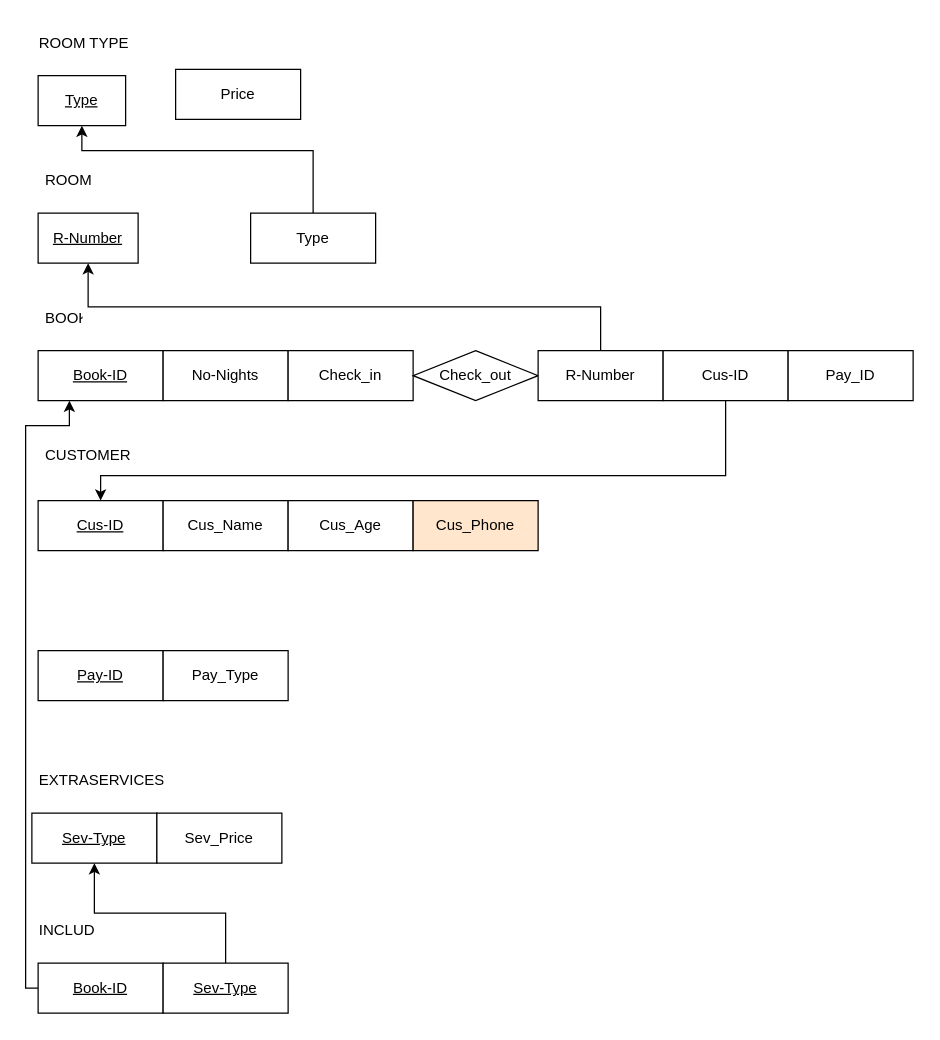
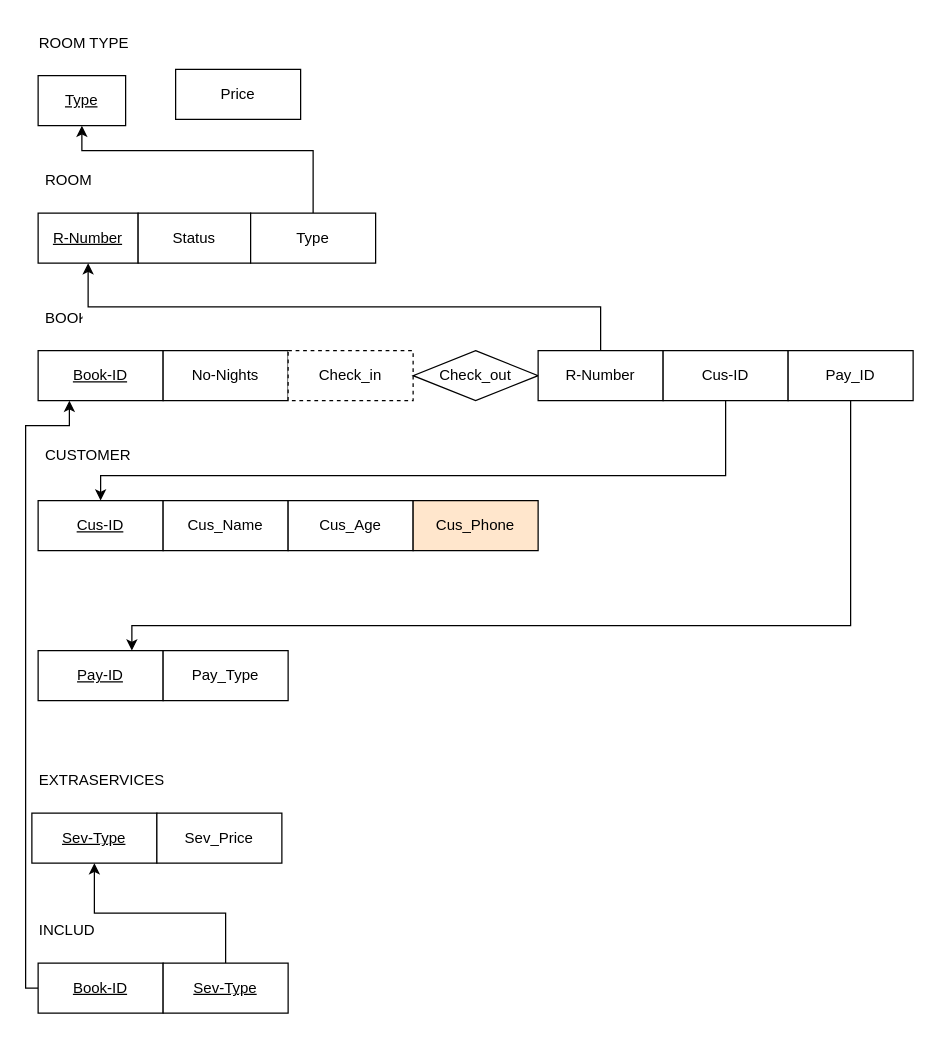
none -> (194, 238)
(351, 376) -> (351, 376)
none -> (595, 626)
